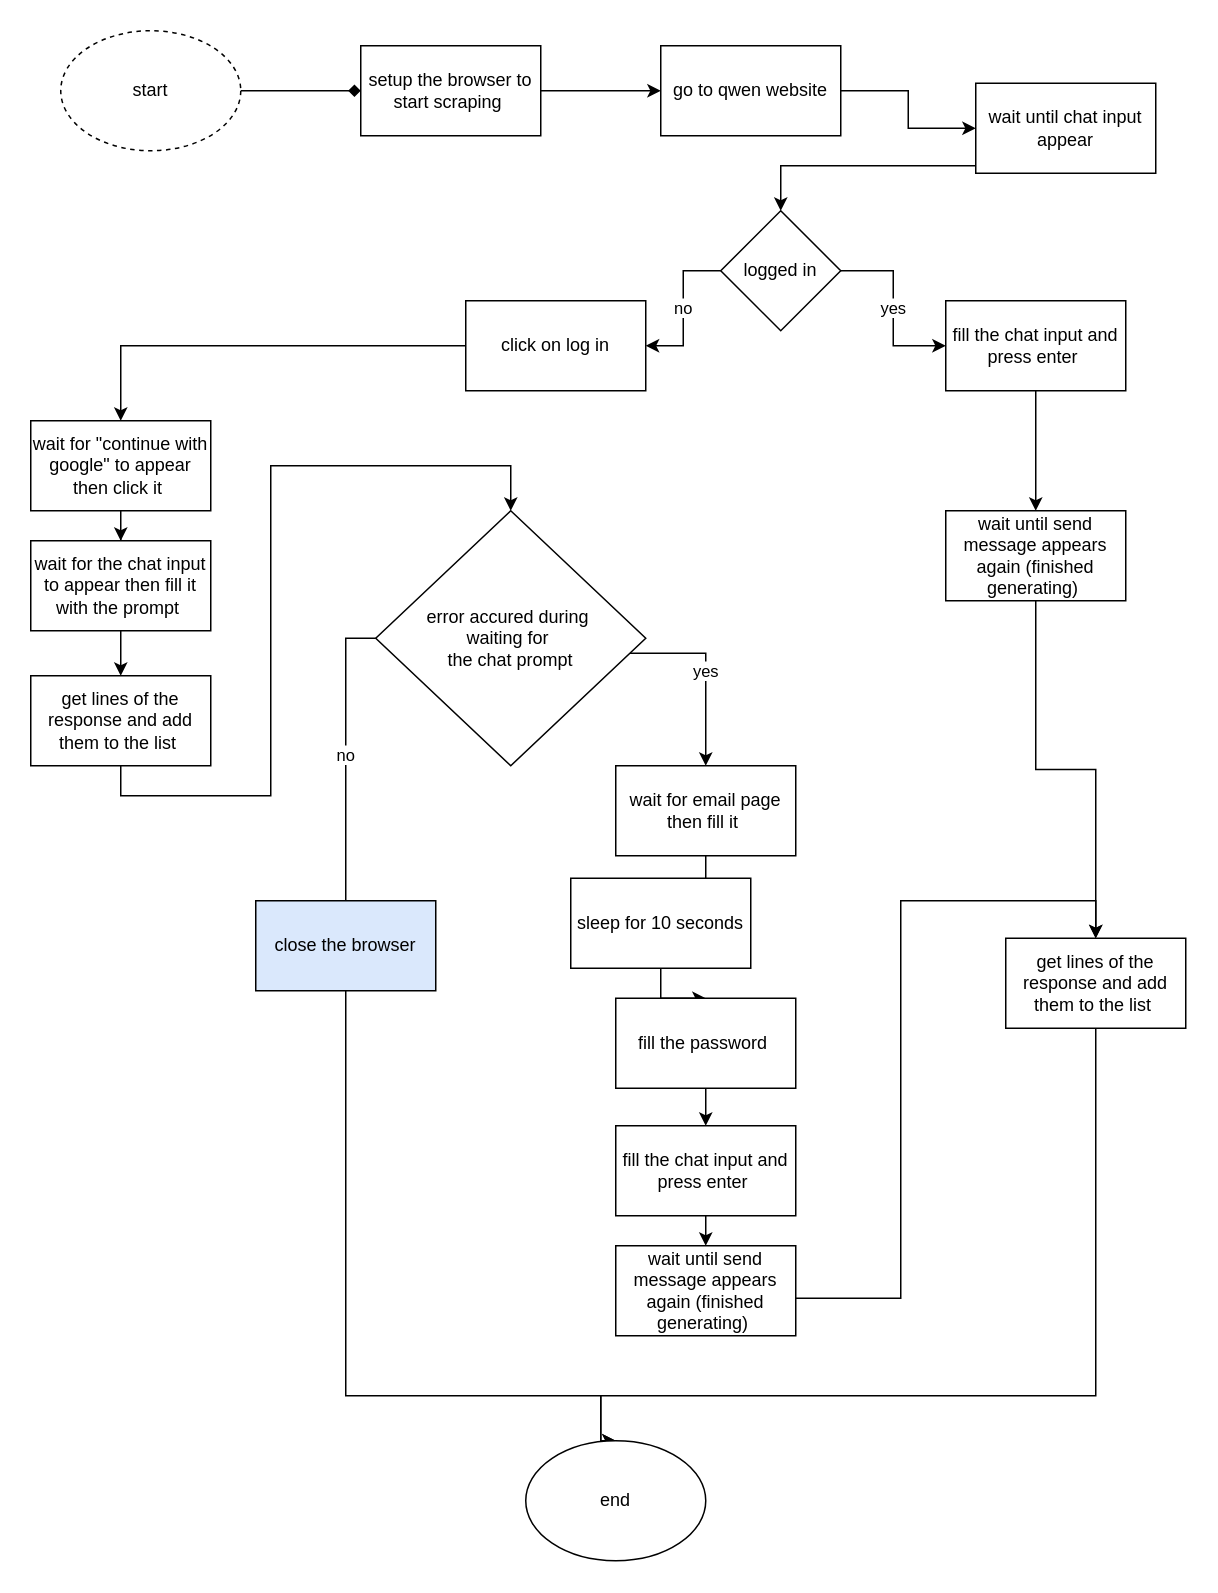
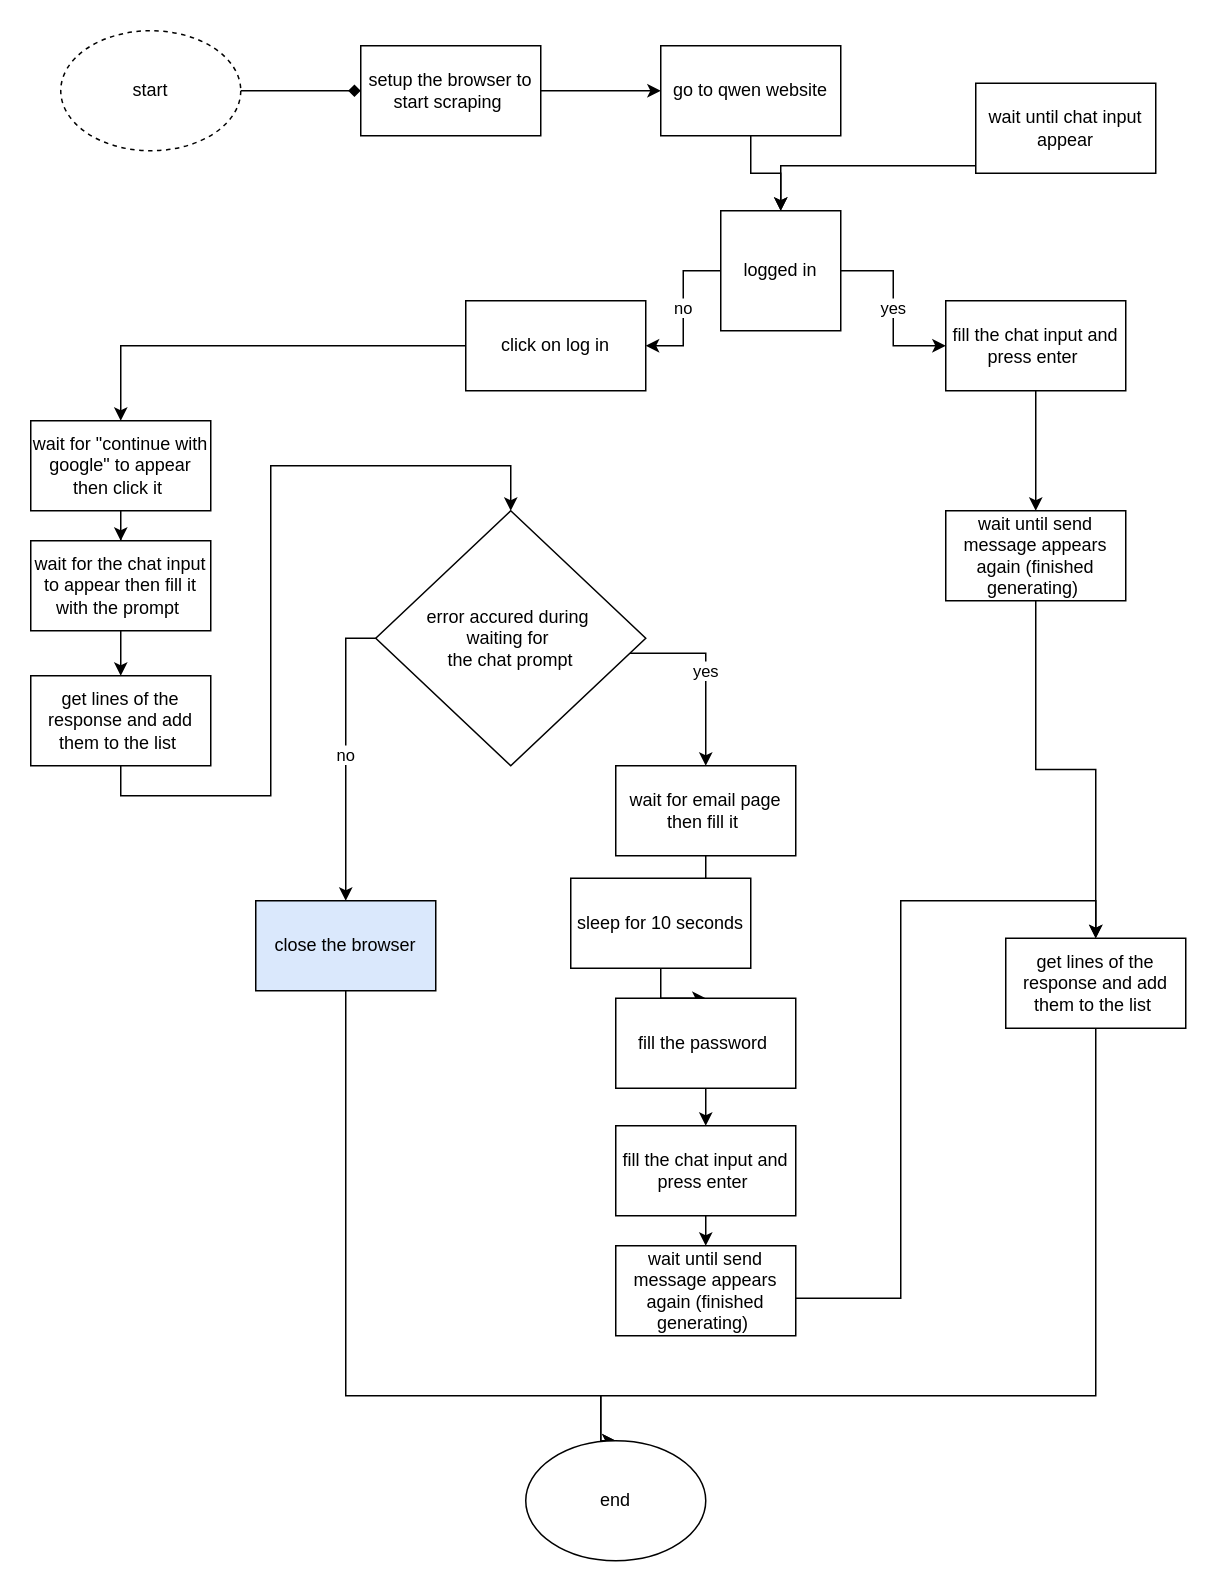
(908, 104) -> (751, 168)
(781, 271) -> (781, 271)
(346, 893) -> (346, 889)
